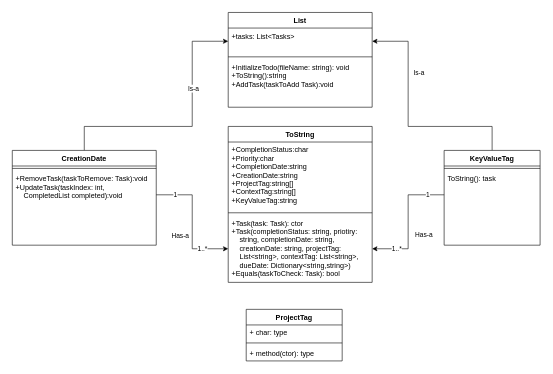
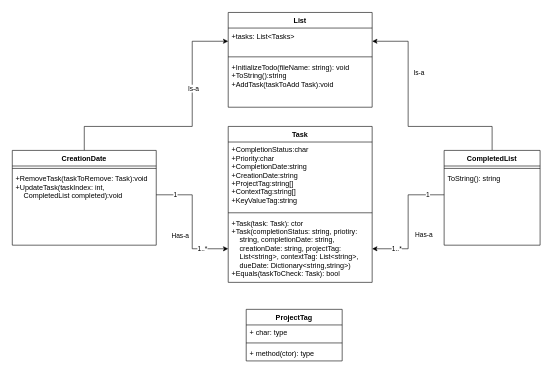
(300, 134) -> (300, 134)
(492, 158) -> (492, 158)
(477, 179) -> (480, 179)
